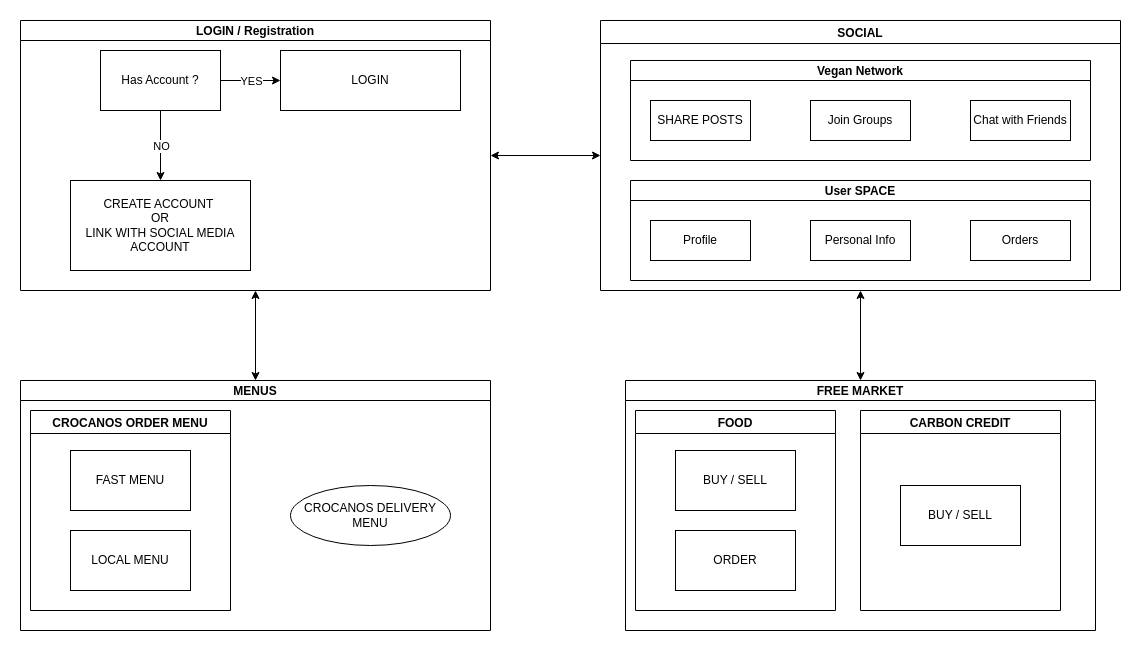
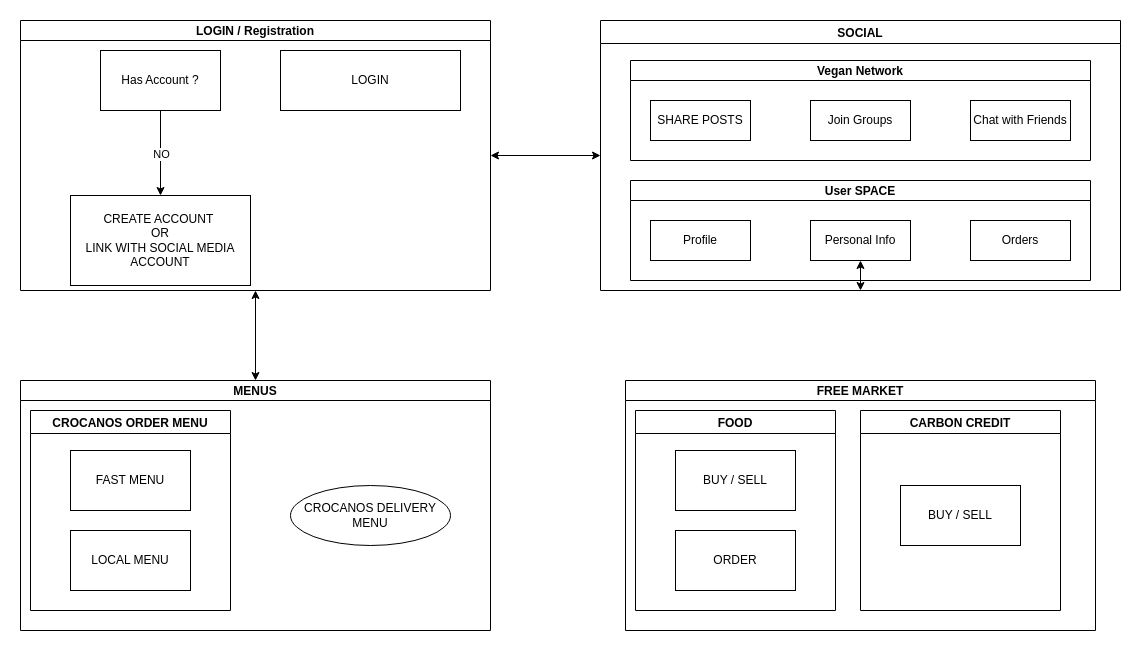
(247, 81) -> none
(161, 226) -> (161, 241)
(861, 335) -> (861, 276)
